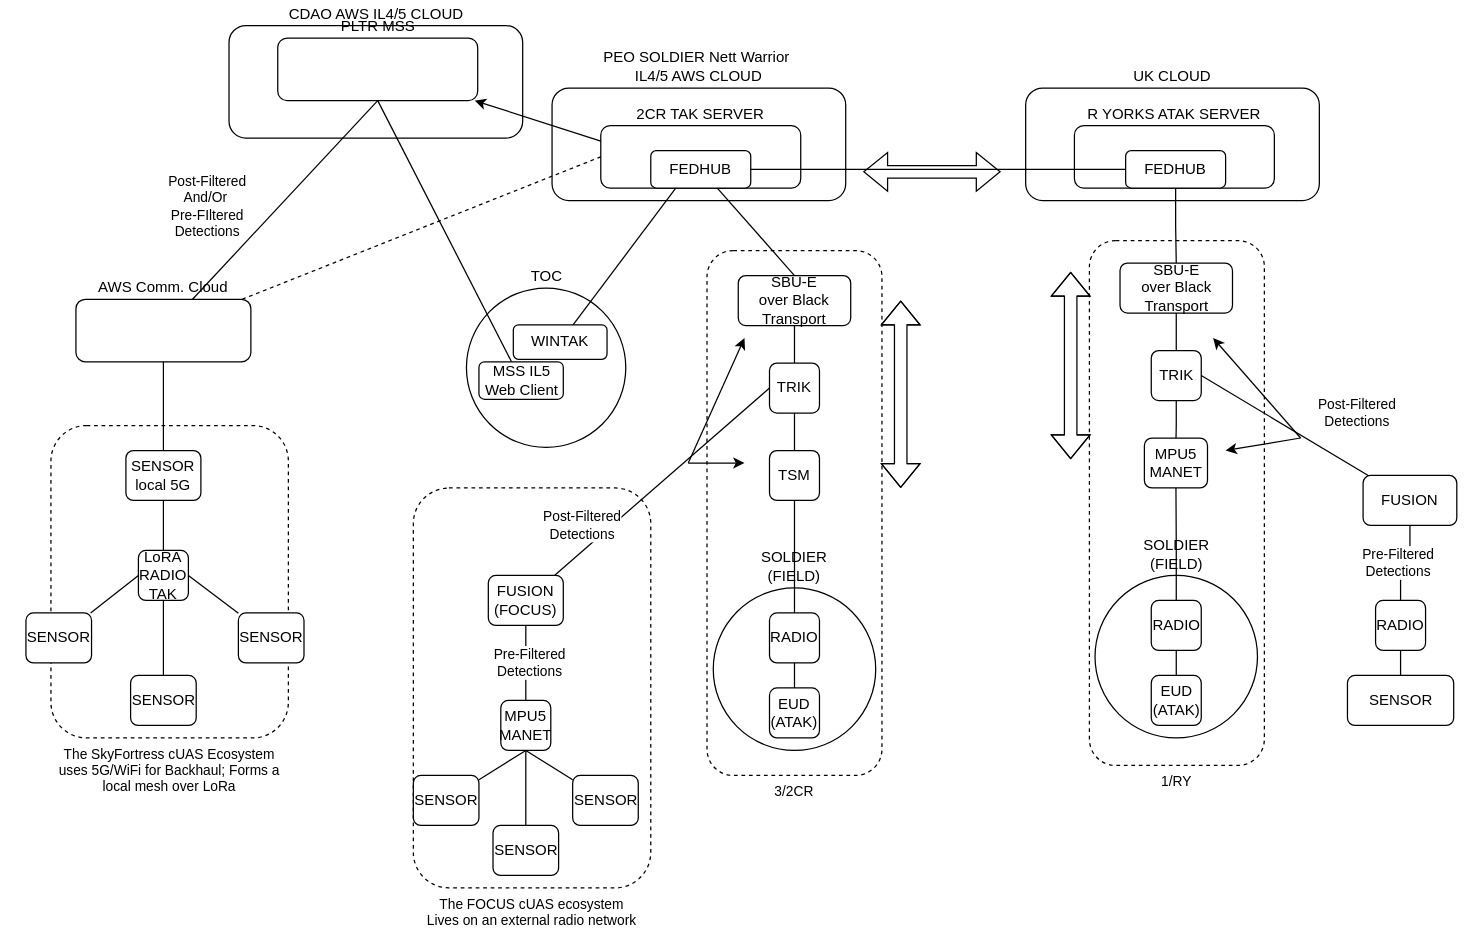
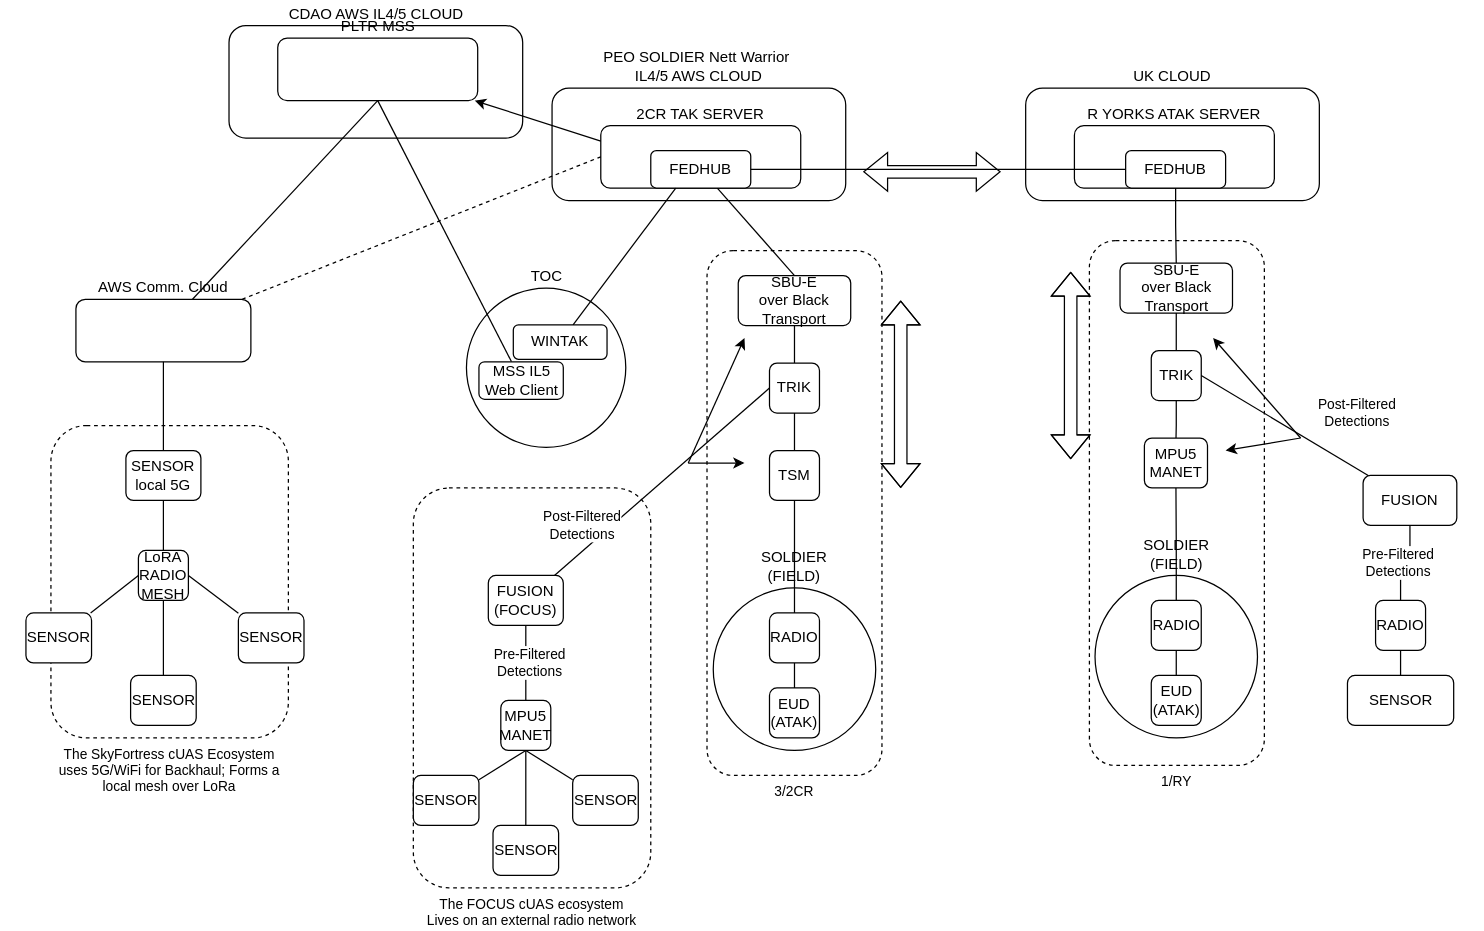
(207, 207) -> none
(163, 576) -> (163, 576)
